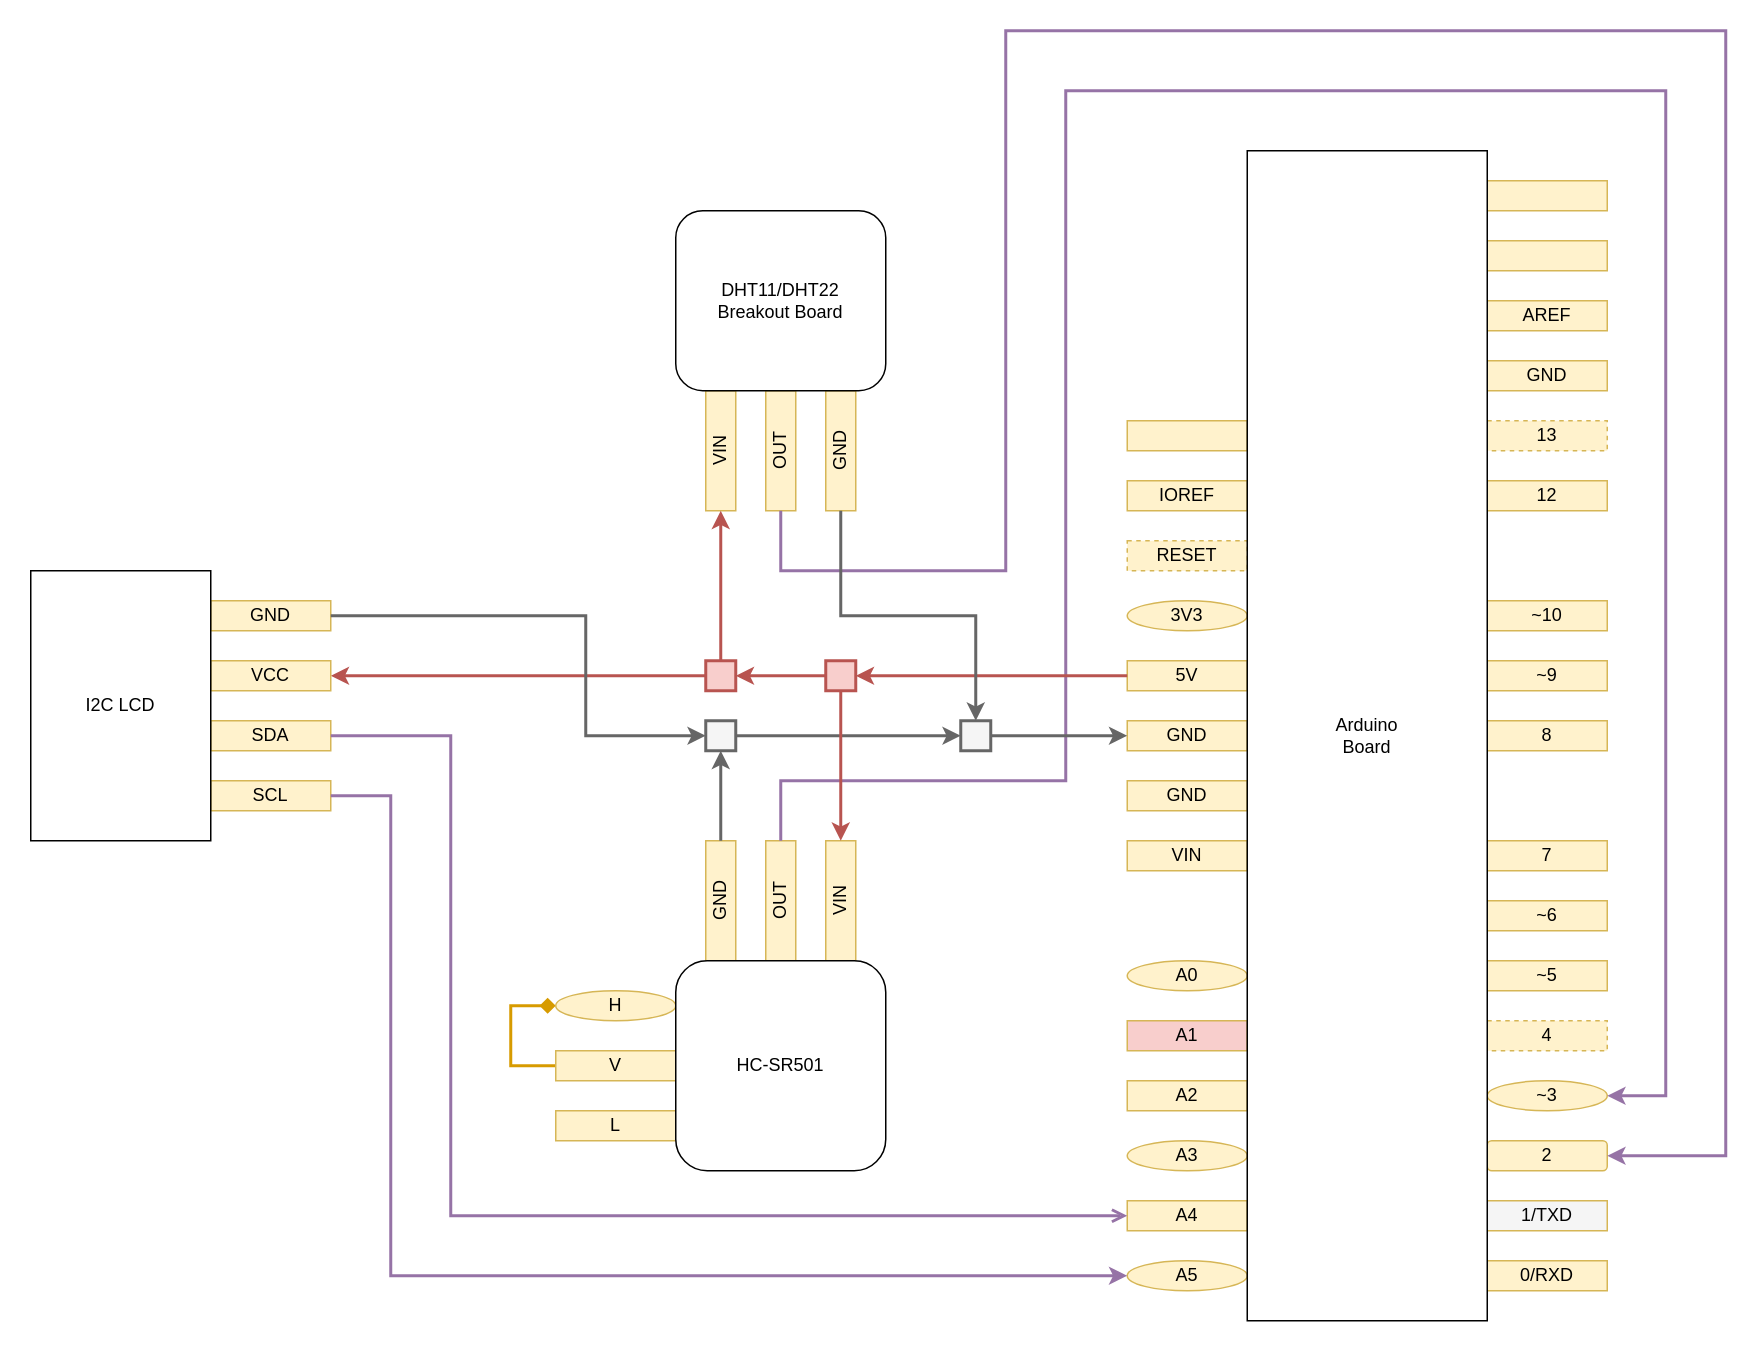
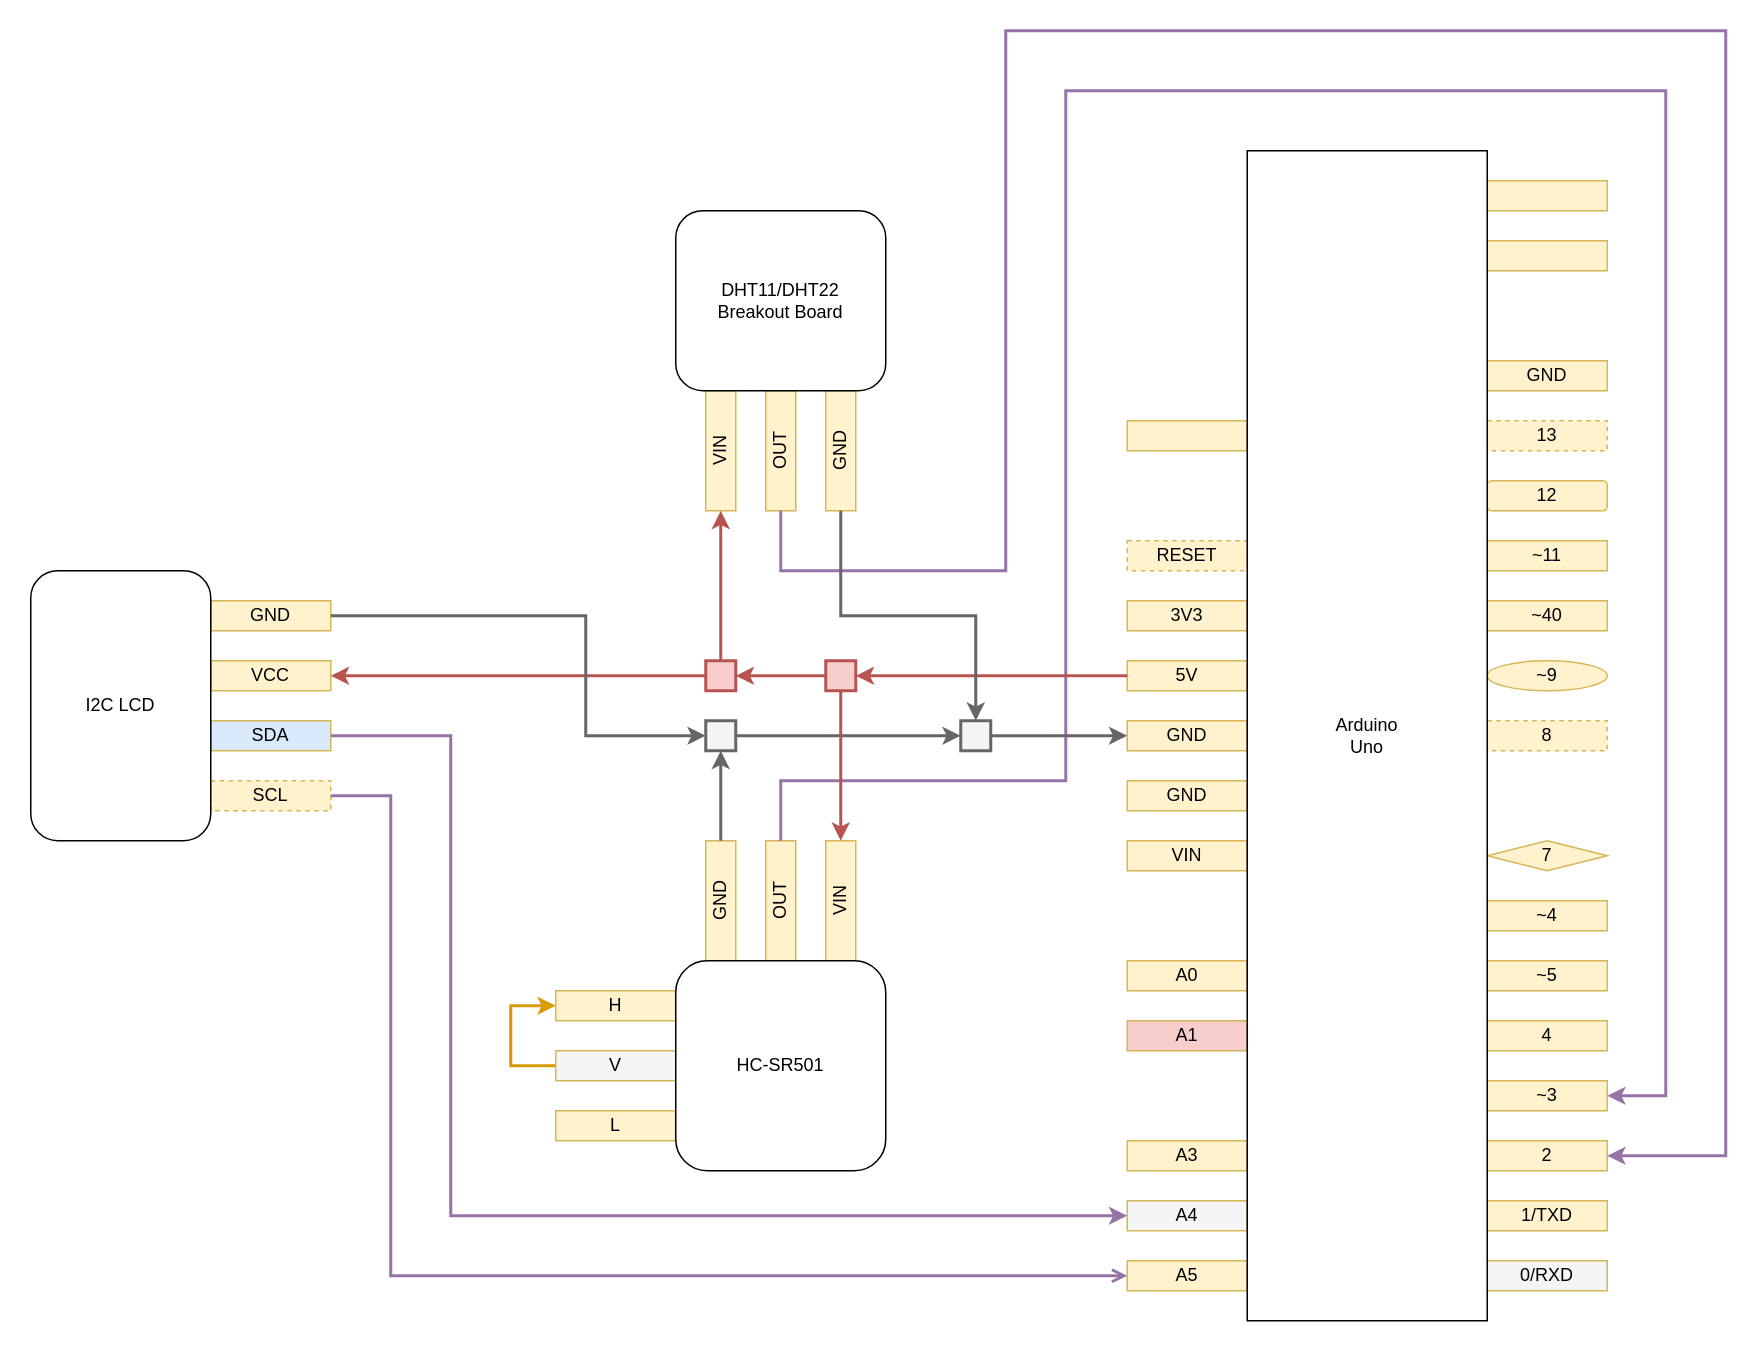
(1547, 316) -> none
(1187, 496) -> none
(1547, 496) -> (1547, 496)
none -> (1547, 556)
(1187, 616) -> (1187, 616)
(1547, 616) -> (1547, 616)
(1547, 676) -> (1547, 676)
(121, 706) -> (121, 706)
(271, 736) -> (271, 736)
(1367, 736) -> (1367, 736)
(1547, 736) -> (1547, 736)
(271, 796) -> (271, 796)
(1547, 856) -> (1547, 856)
(1547, 916) -> (1547, 916)
(1187, 976) -> (1187, 976)
(540, 1006) -> (540, 1006)
(616, 1006) -> (616, 1006)
(1547, 1036) -> (1547, 1036)
(616, 1066) -> (616, 1066)
(1187, 1096) -> none
(1547, 1096) -> (1547, 1096)
(1187, 1156) -> (1187, 1156)
(1547, 1156) -> (1547, 1156)
(1114, 1216) -> (1112, 1216)
(1187, 1216) -> (1187, 1216)
(1547, 1216) -> (1547, 1216)
(1112, 1276) -> (1114, 1276)
(1187, 1276) -> (1187, 1276)
(1547, 1276) -> (1547, 1276)
